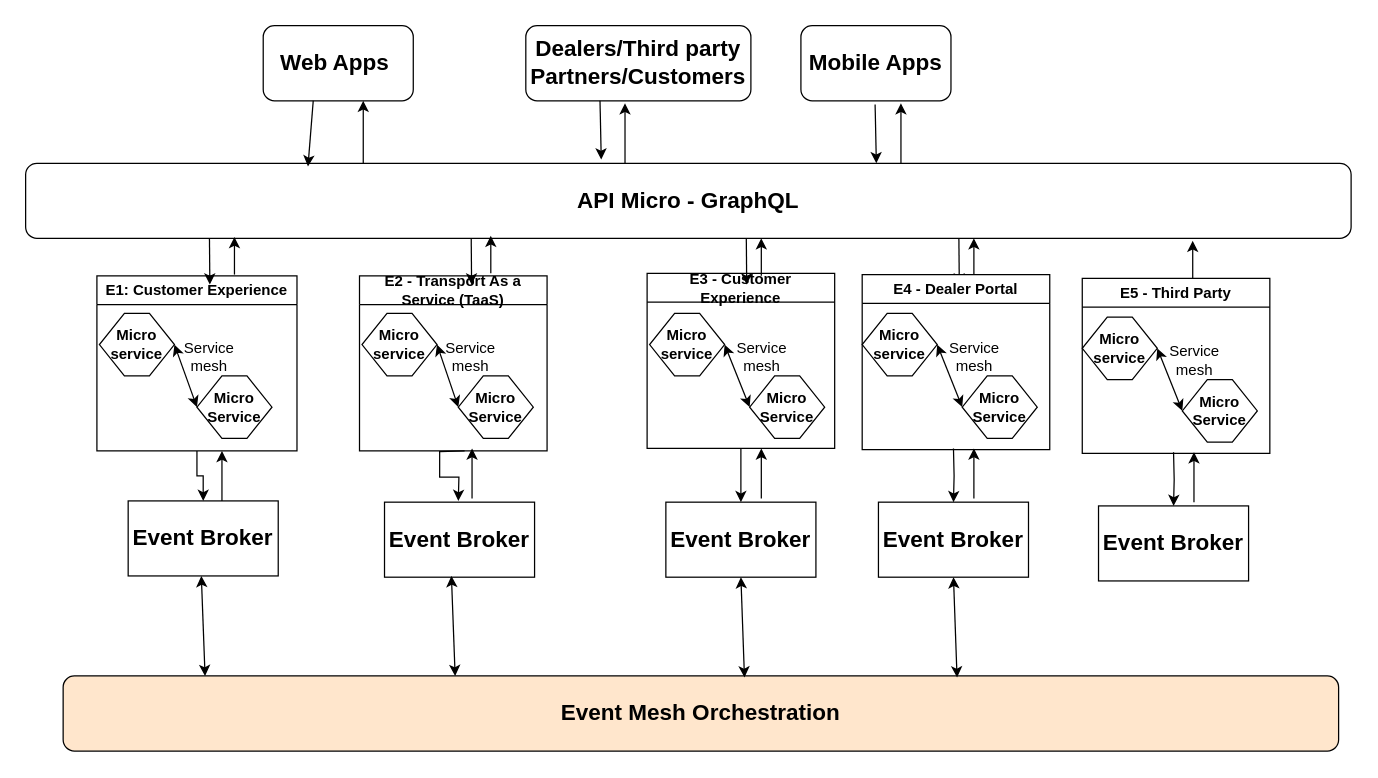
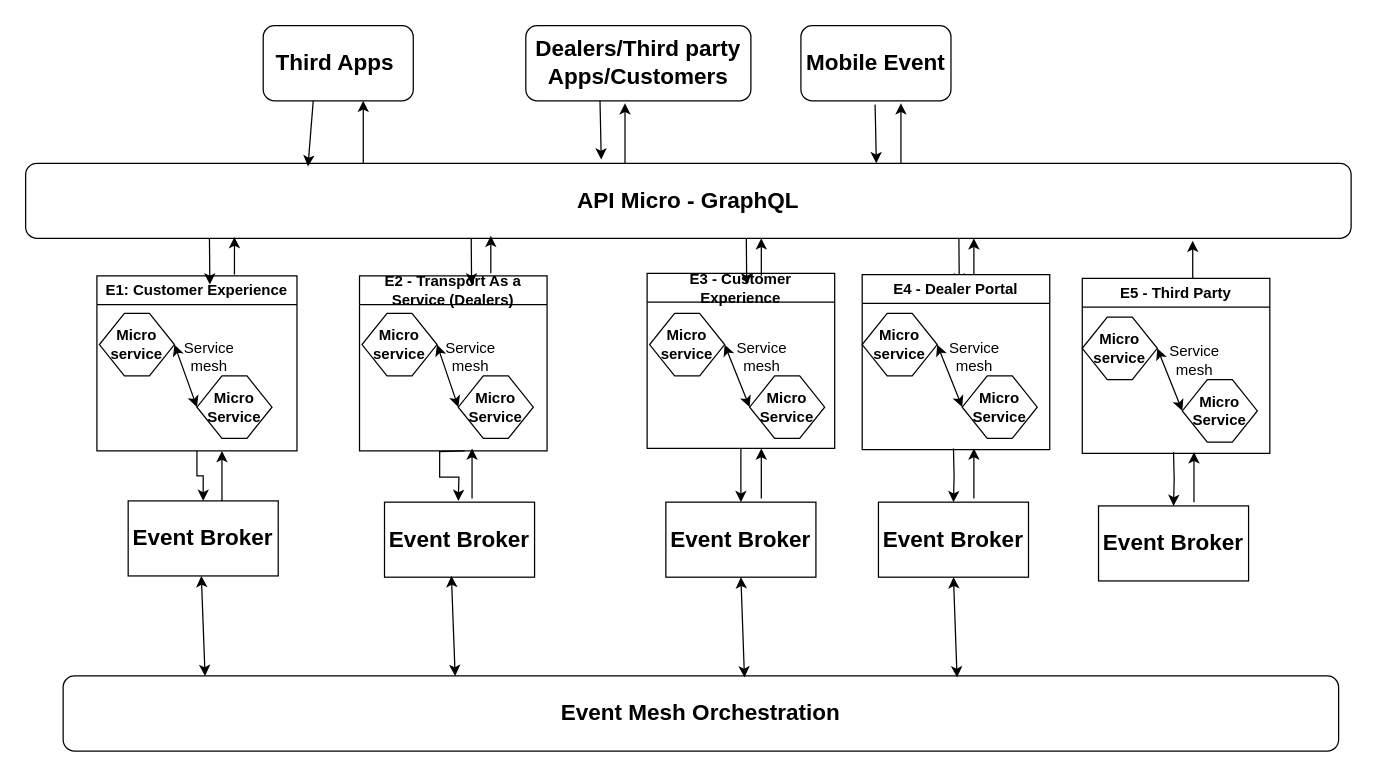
(338, 63) -> (338, 63)
(638, 63) -> (638, 63)
(876, 63) -> (876, 63)
(453, 291) -> (453, 291)
(701, 713) -> (701, 713)
